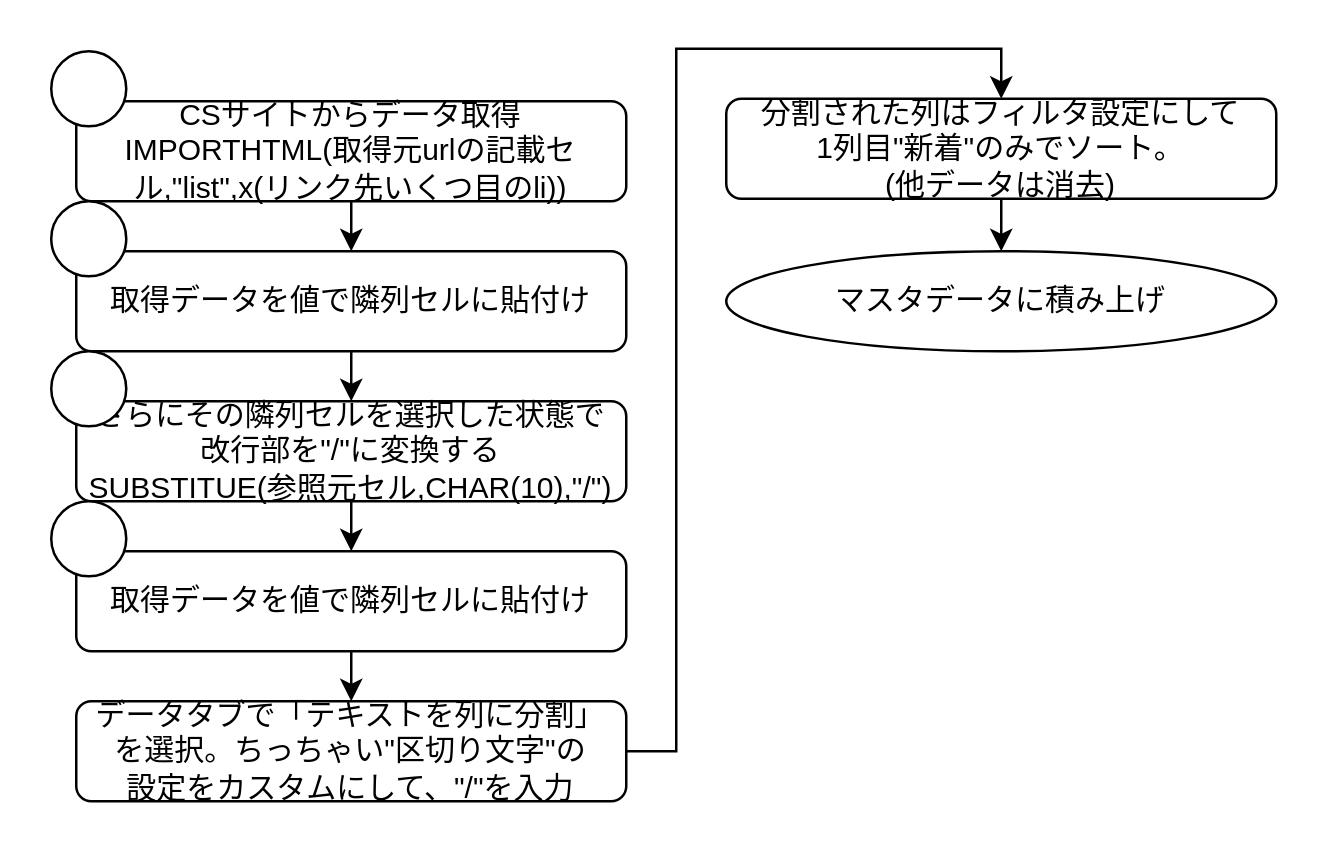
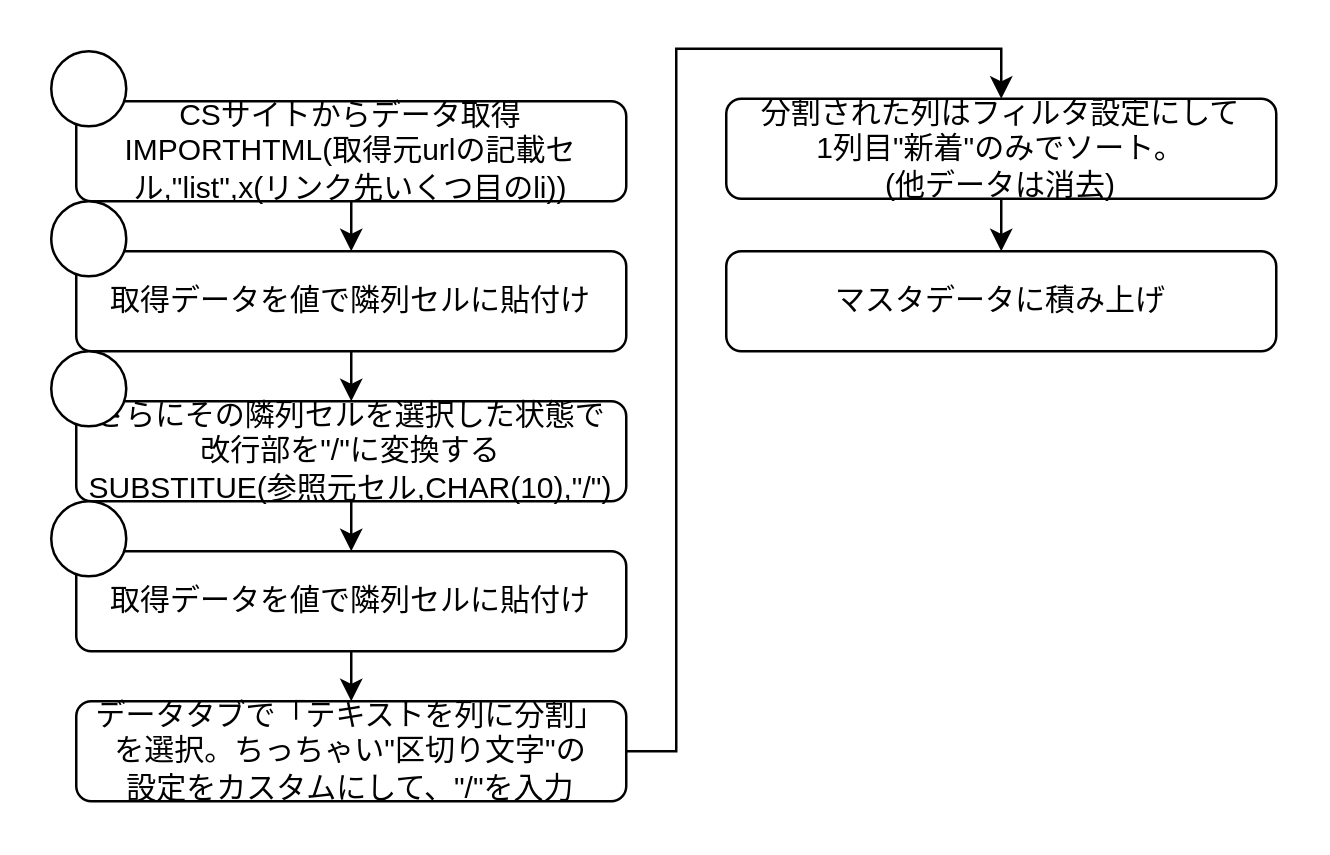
(1001, 301) -> (1001, 301)
